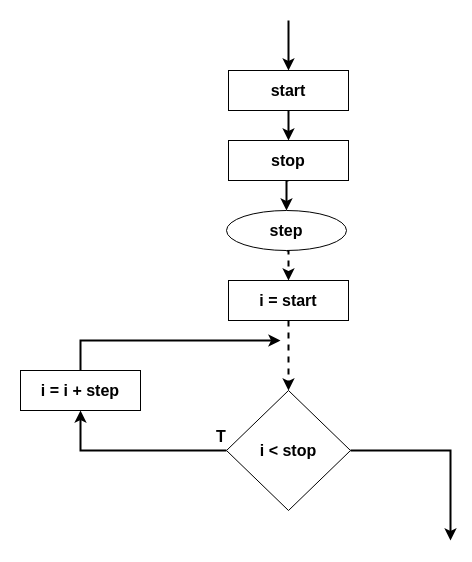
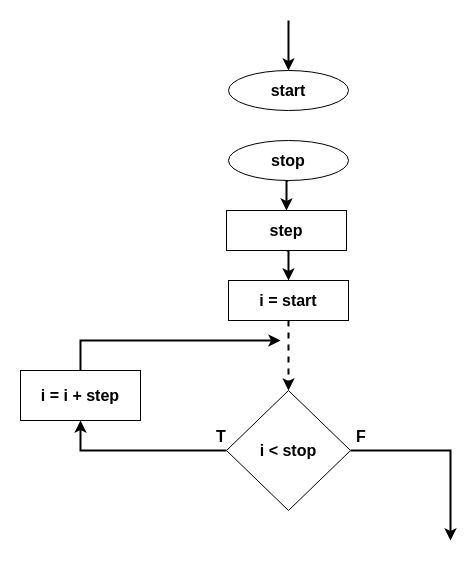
(289, 91) -> (289, 91)
(289, 121) -> none
(289, 161) -> (289, 161)
(287, 231) -> (287, 231)
(289, 261) -> (289, 261)
(81, 391) -> (81, 396)
none -> (366, 436)
